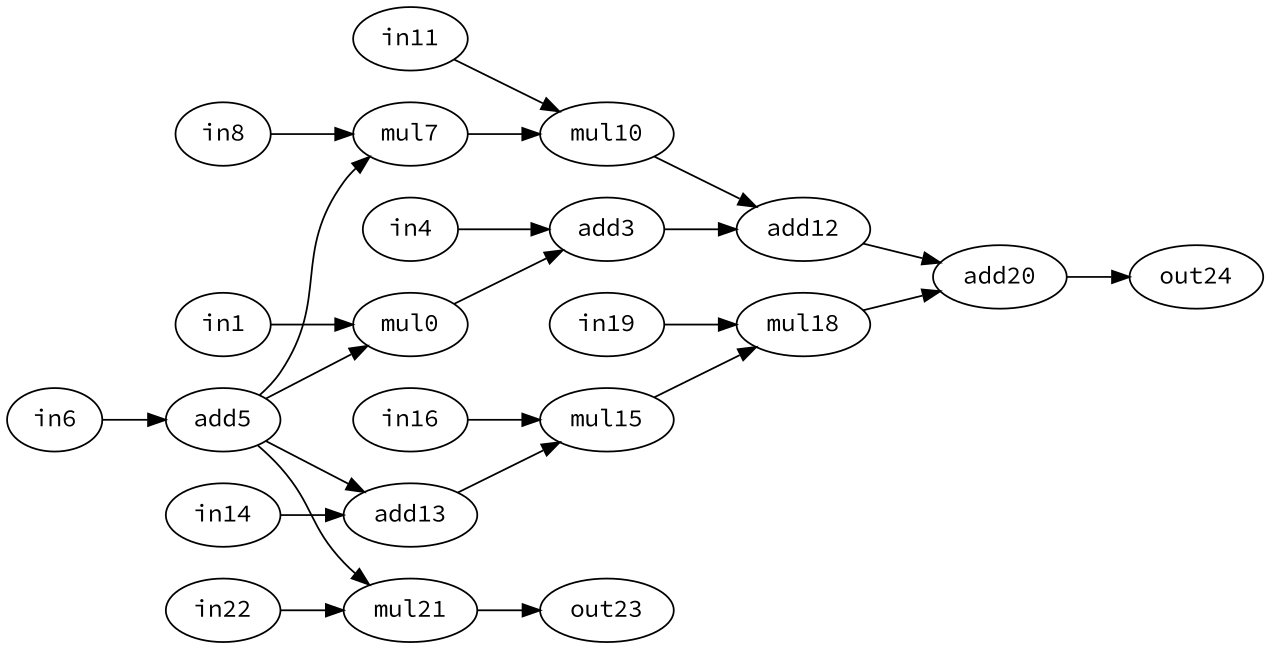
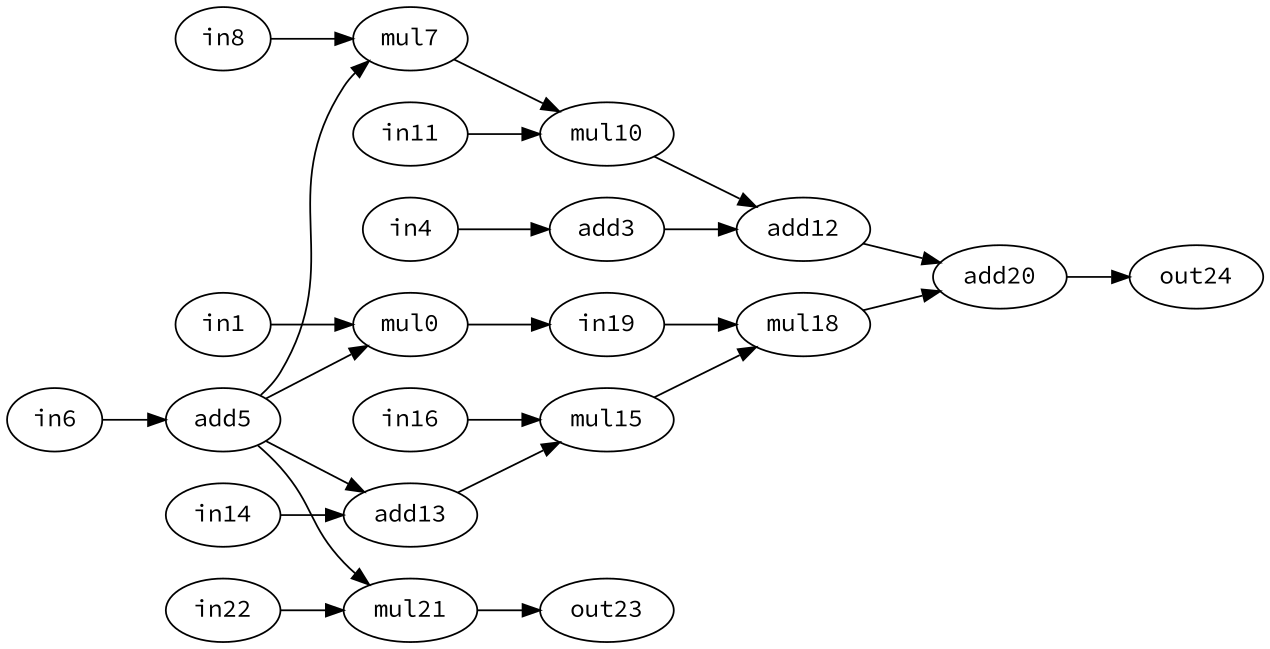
(500, 281) -> (500, 325)
